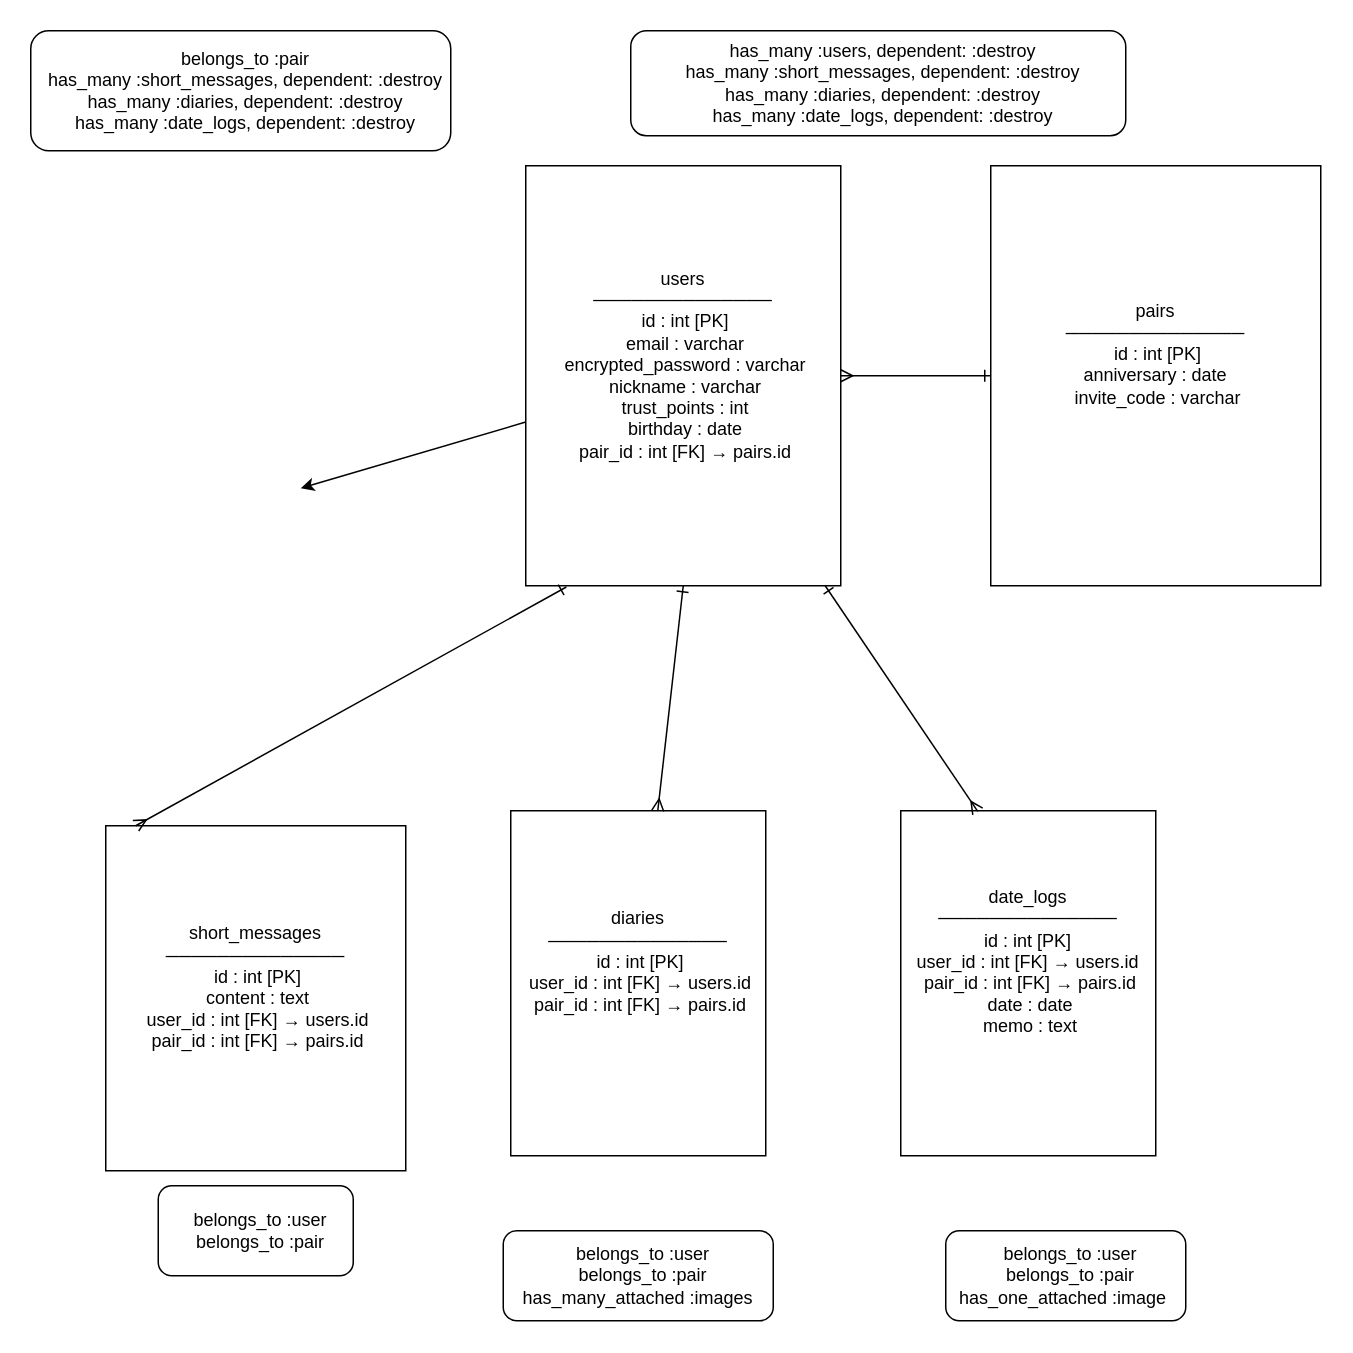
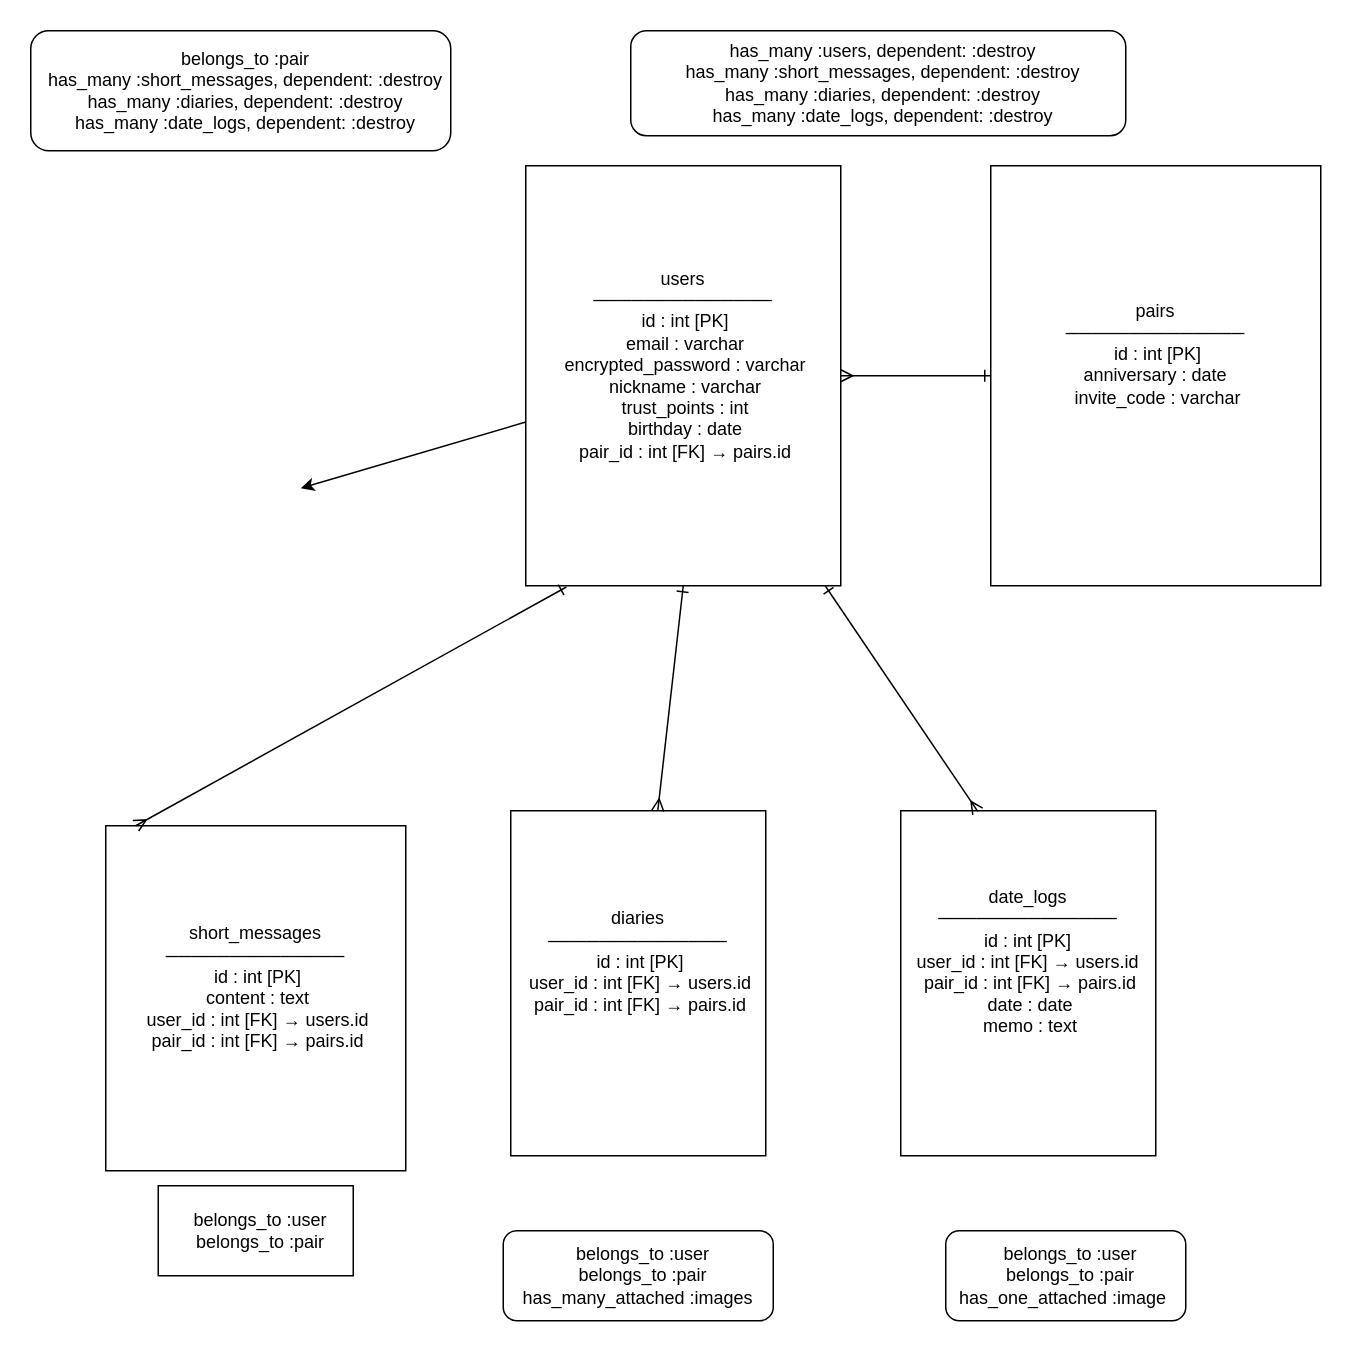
(256, 1231) -> (256, 1231)
